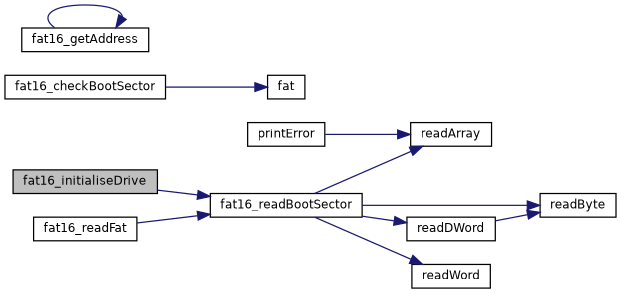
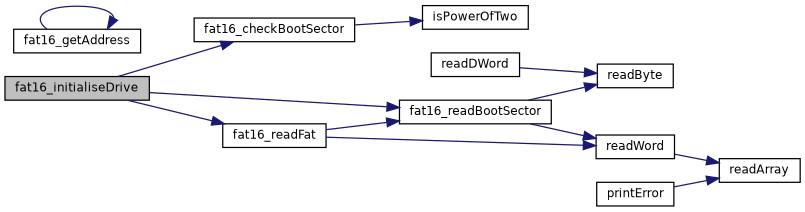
none -> (170, 61)
(286, 87) -> (475, 17)
none -> (170, 111)
none -> (455, 141)
(363, 172) -> (691, 157)
(378, 219) -> none
